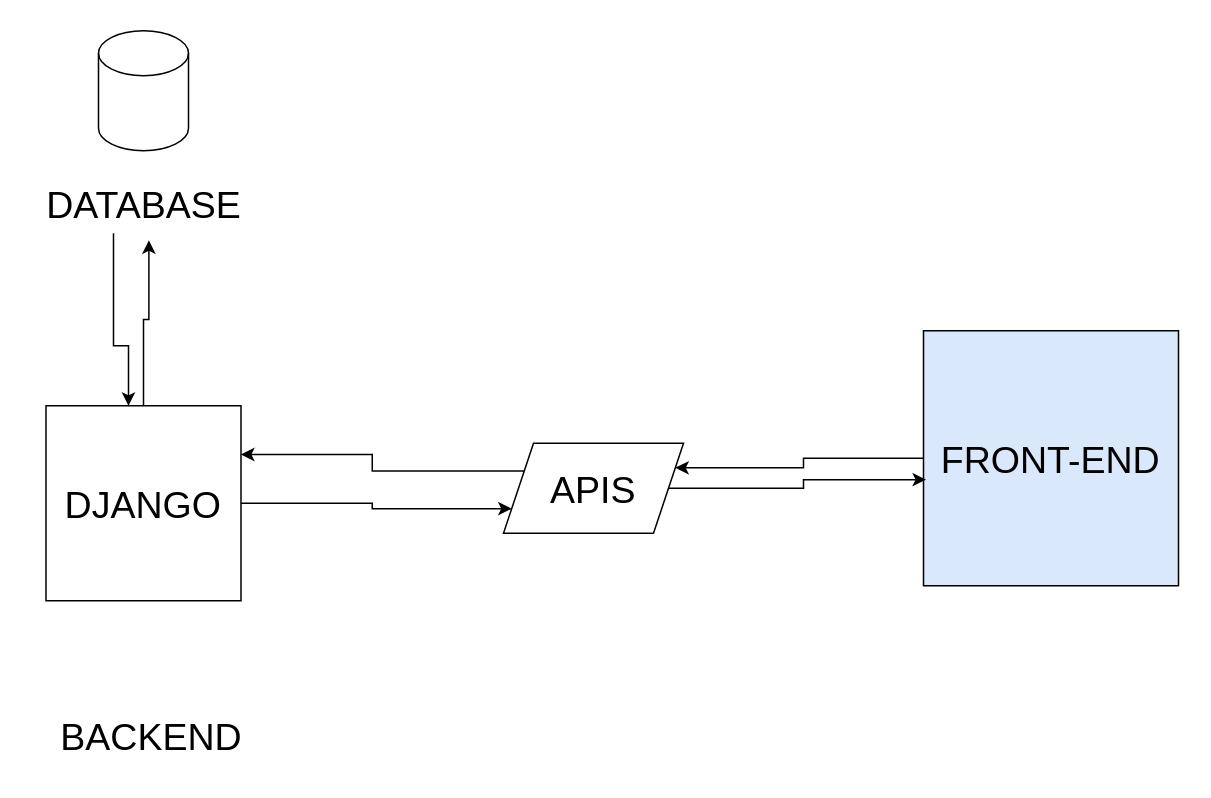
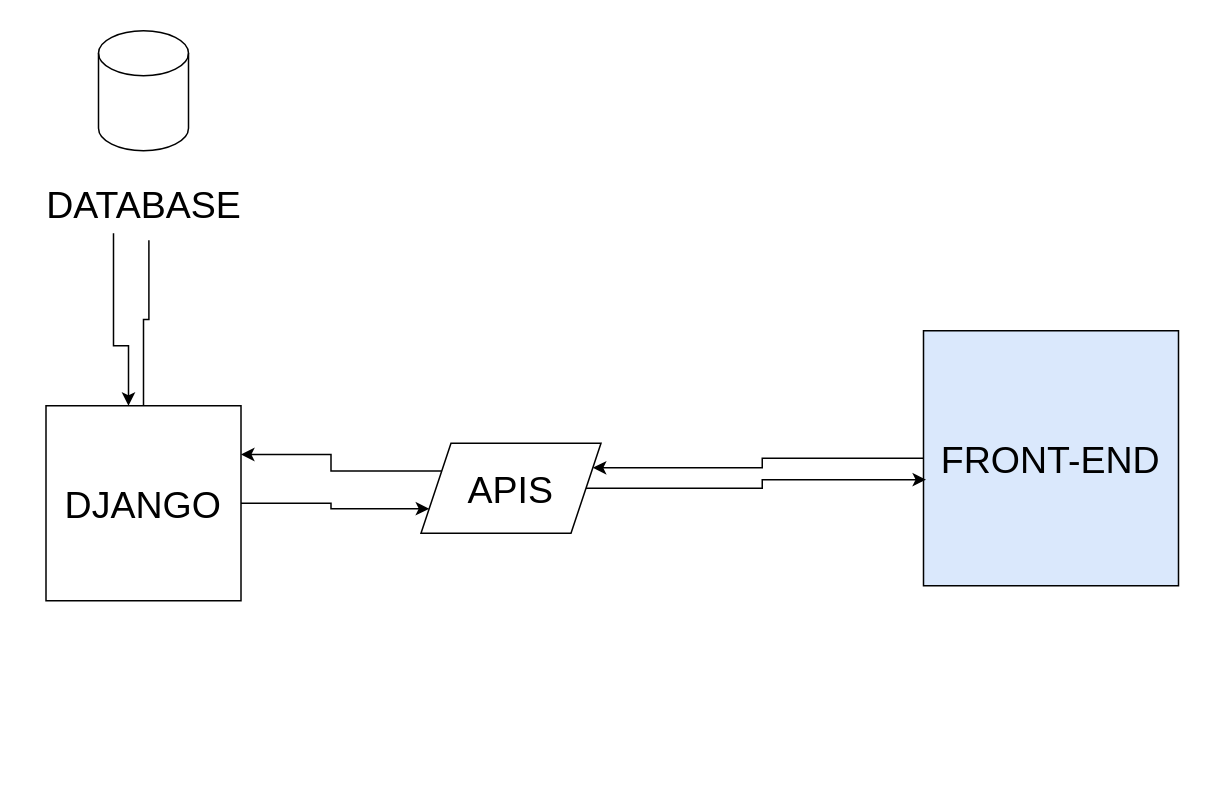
(149, 252) -> (149, 247)
(593, 488) -> (511, 488)
(151, 736) -> none
